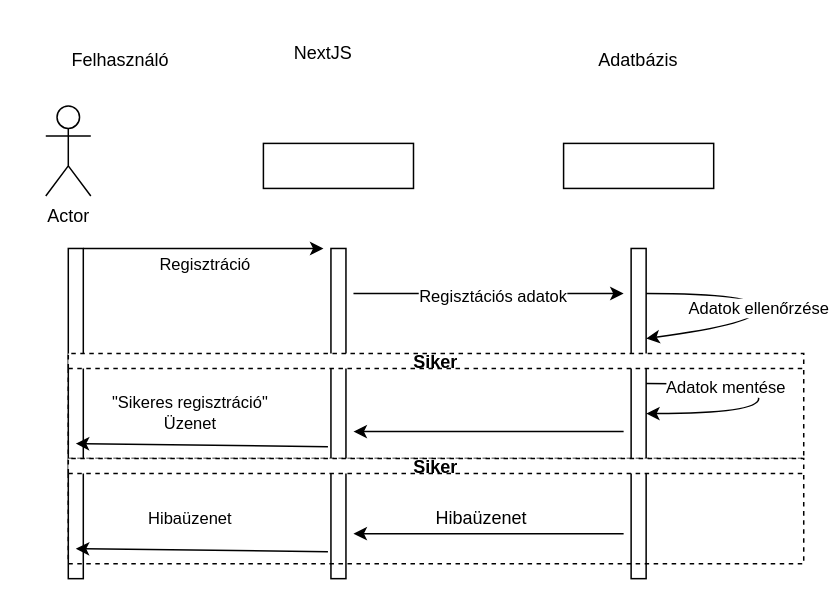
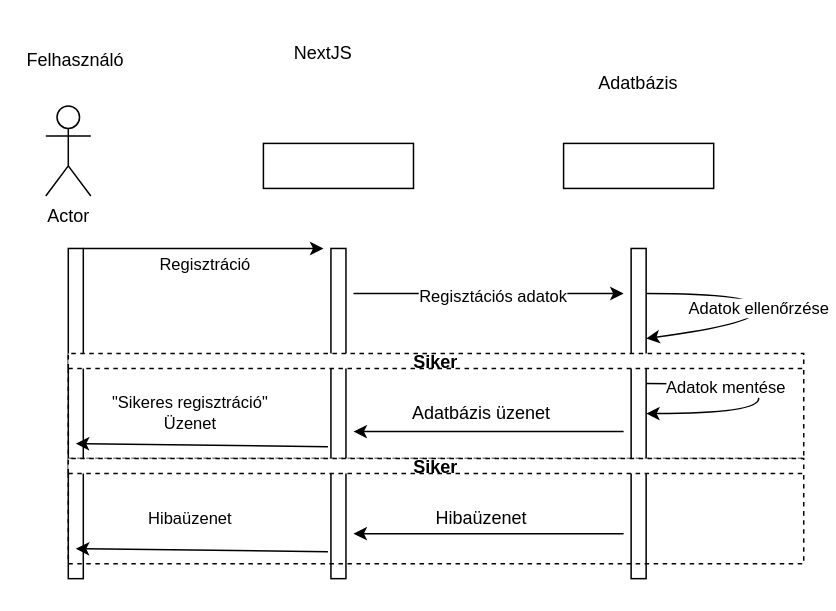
(121, 61) -> (76, 61)
(638, 61) -> (638, 83)
none -> (481, 413)
